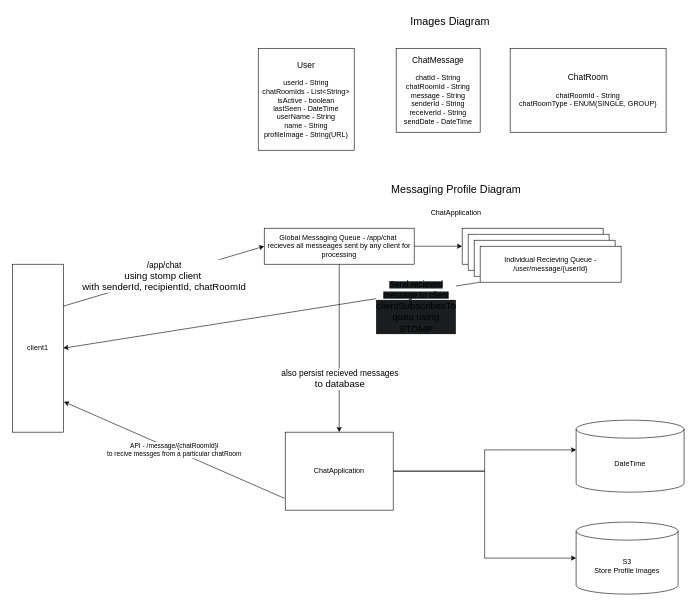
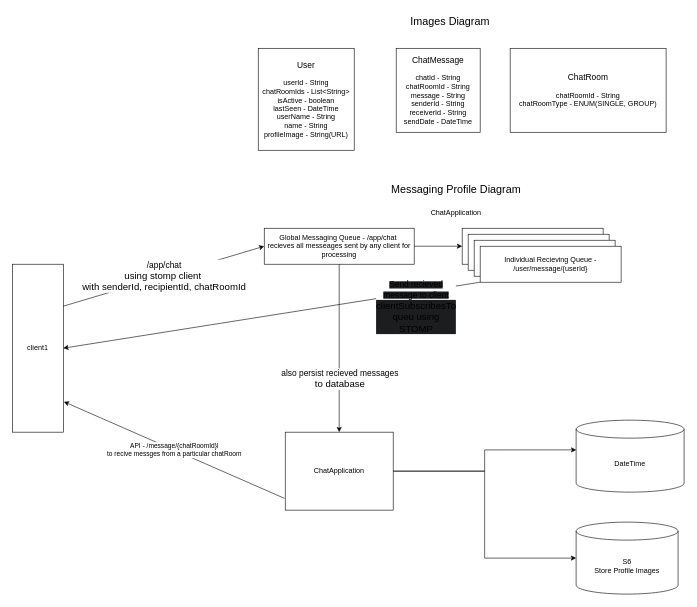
(627, 566) -> (627, 566)
